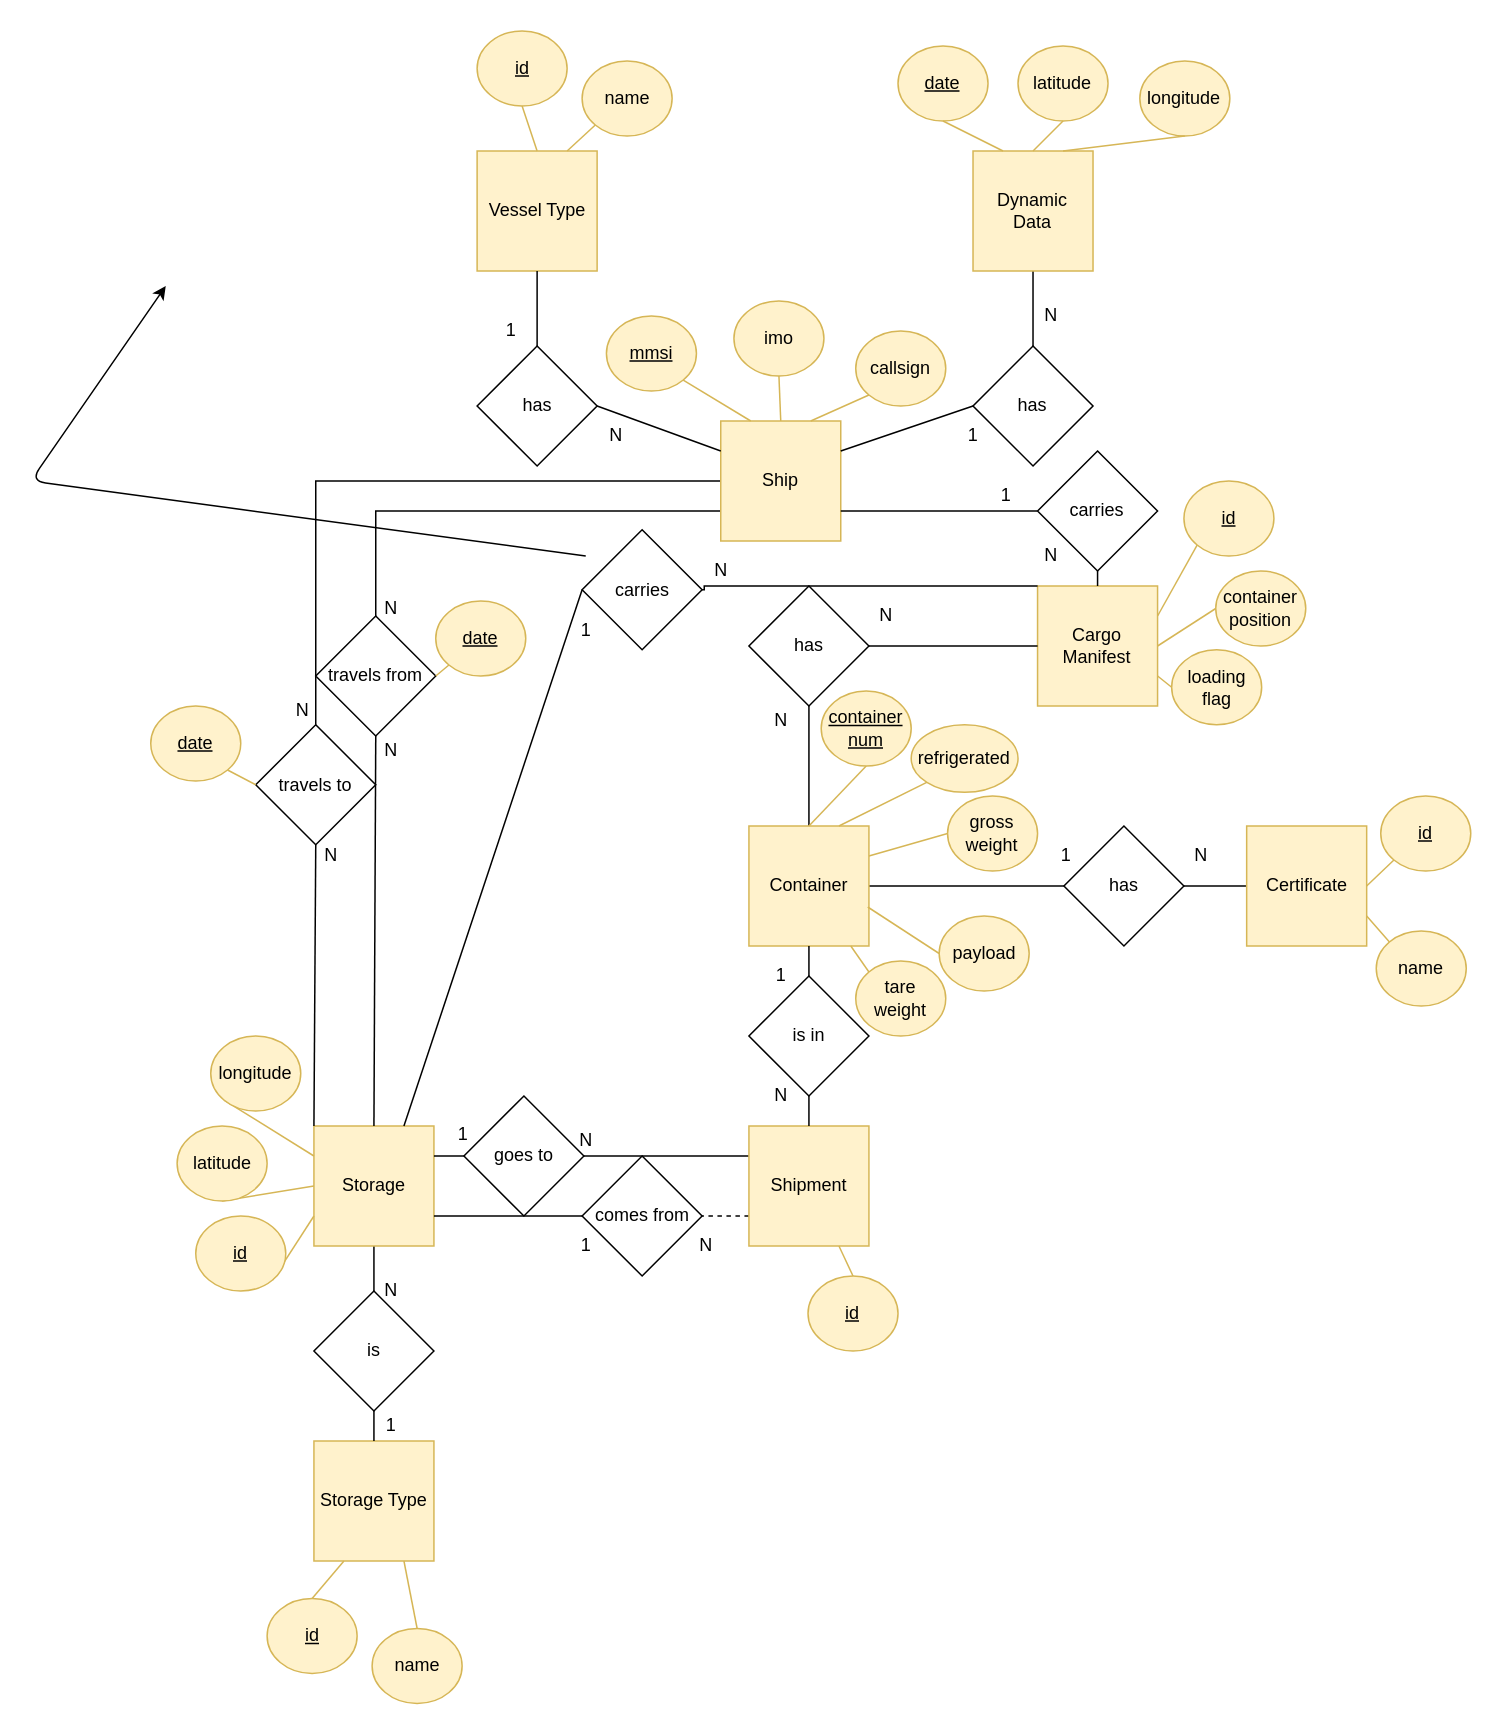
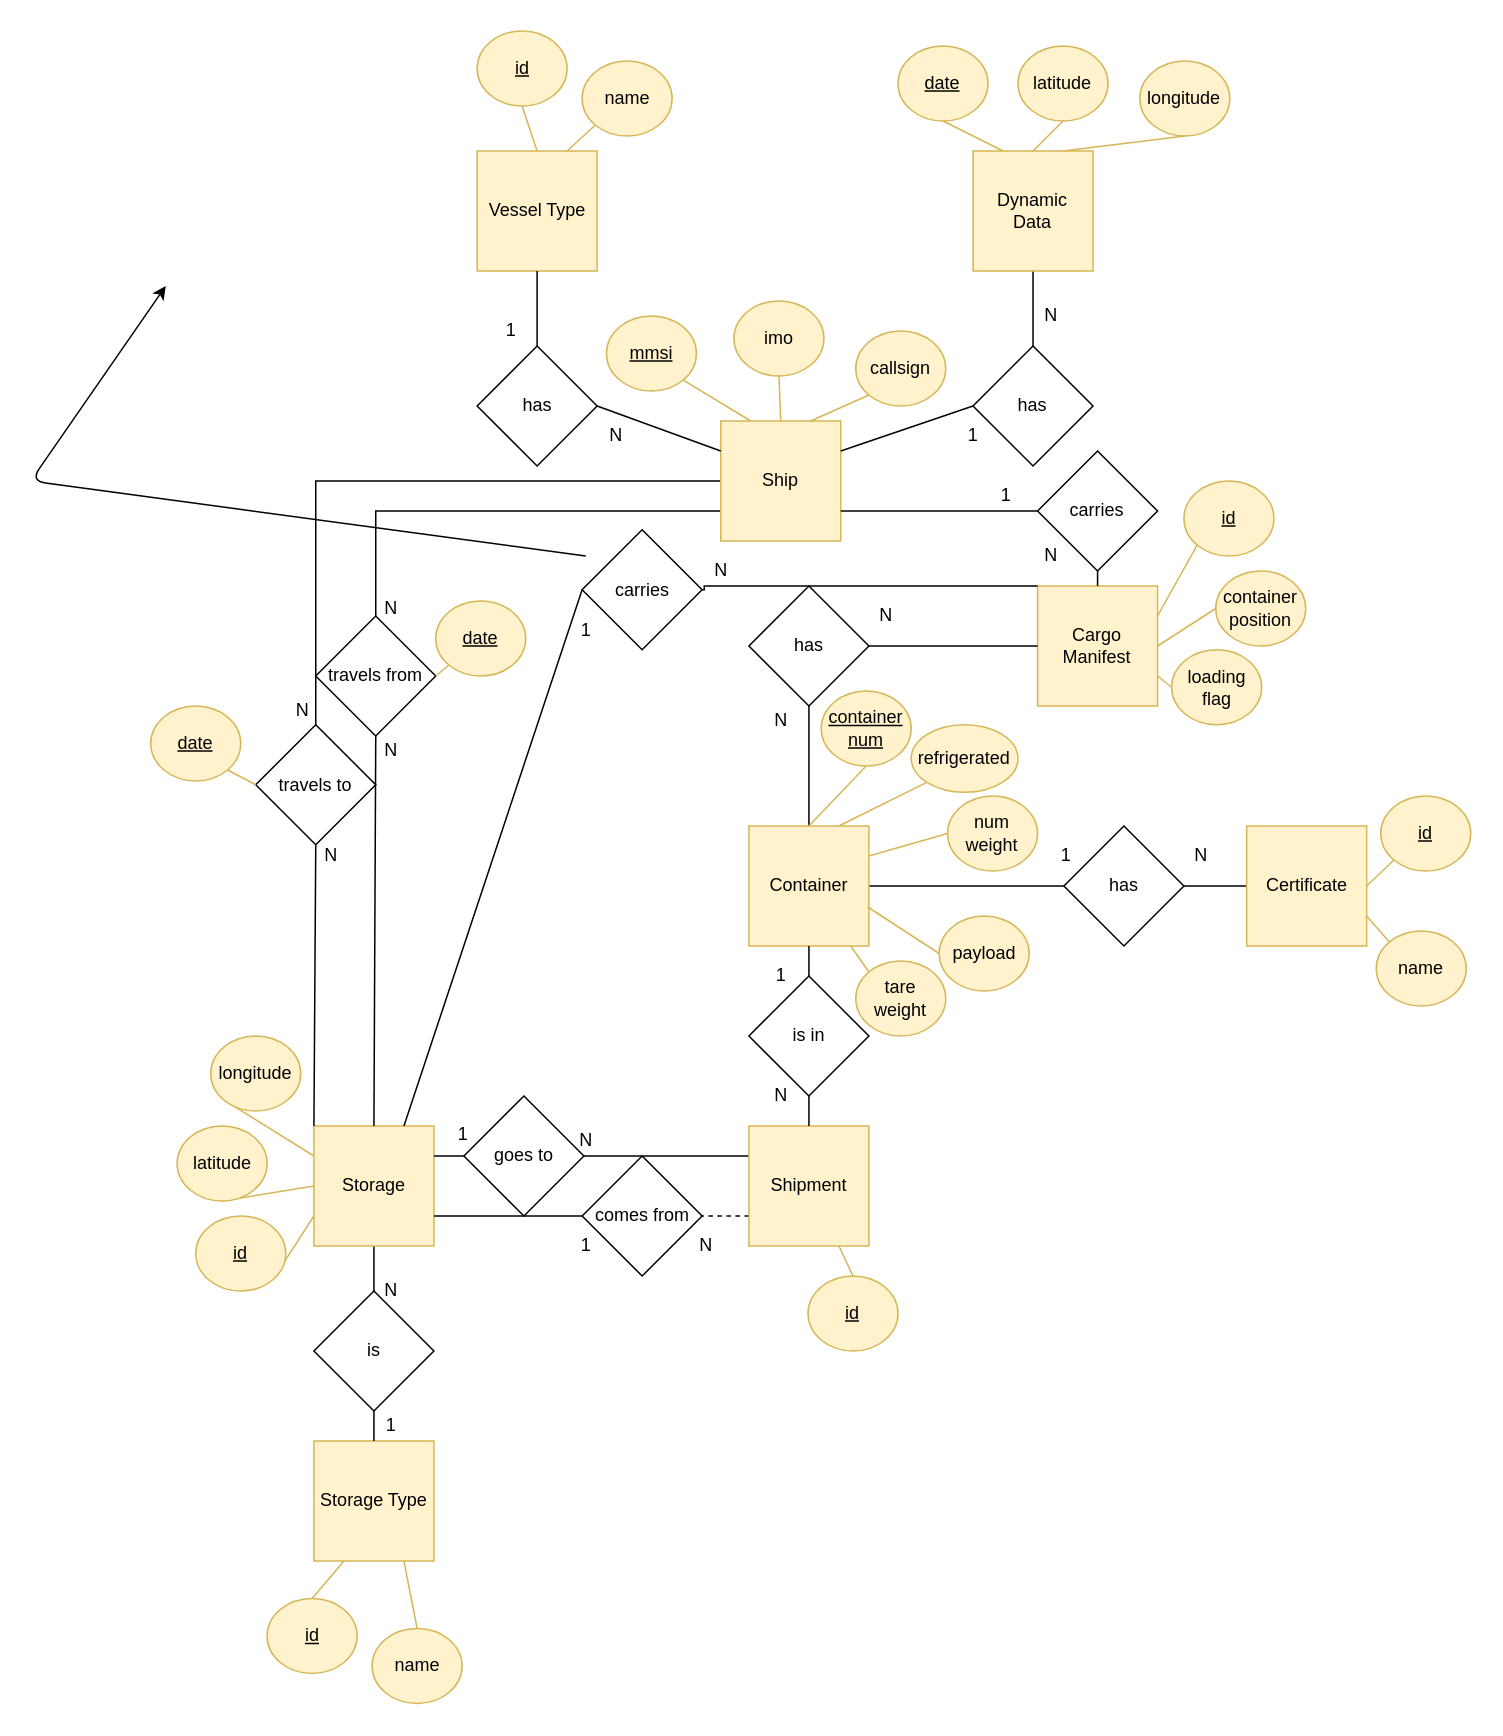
(992, 833) -> (992, 833)
